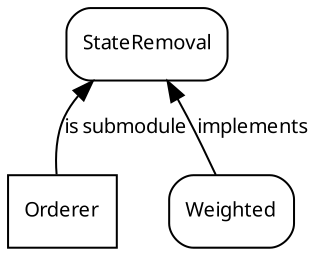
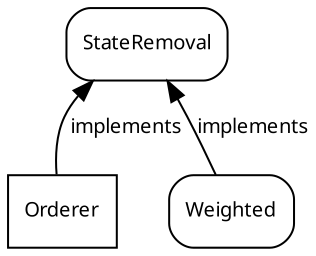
(126, 128) -> (126, 128)
